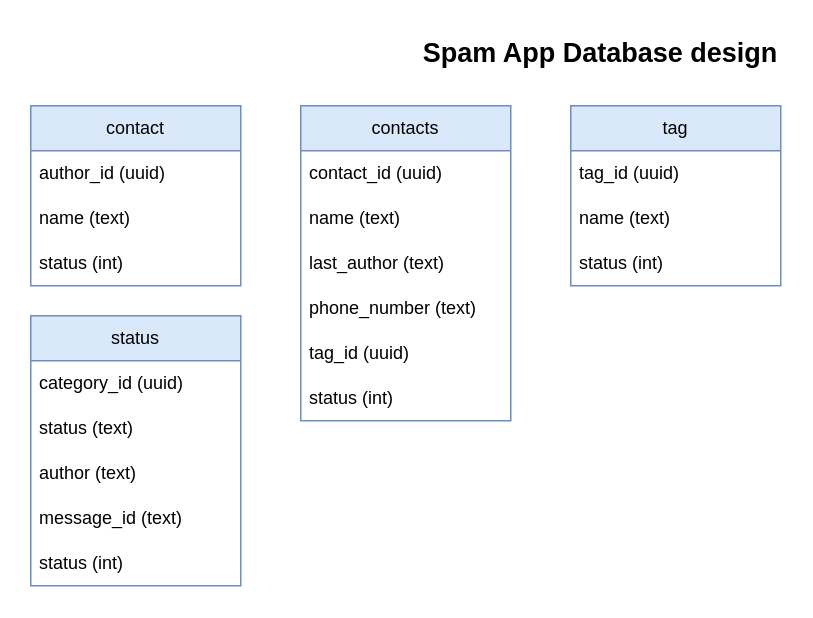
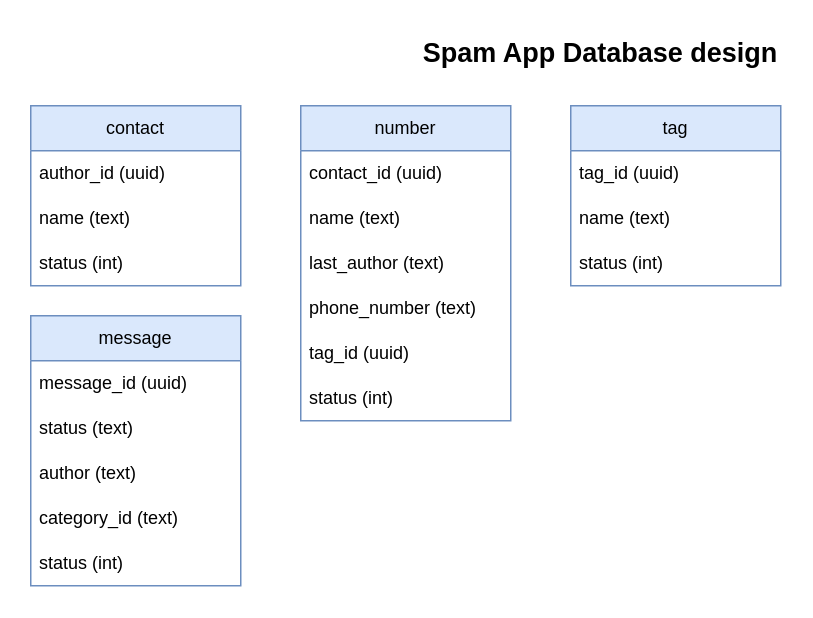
(406, 128) -> (406, 128)
(136, 338) -> (136, 338)
(123, 383) -> (118, 383)
(121, 518) -> (126, 518)
